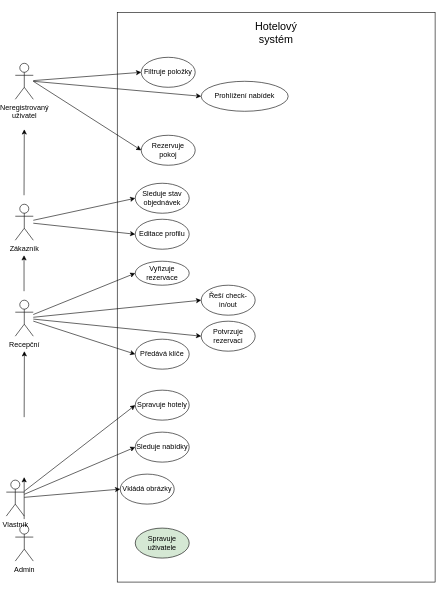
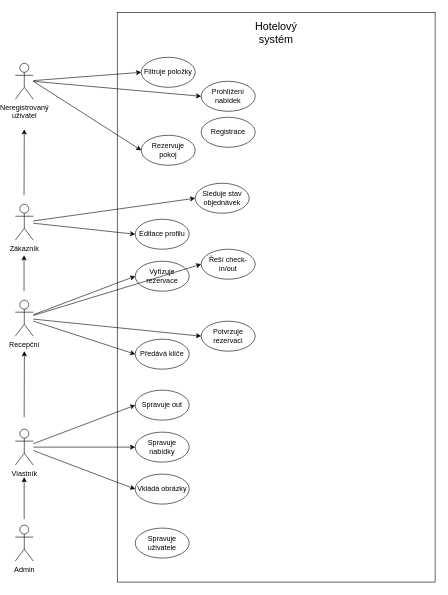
(245, 96) -> (228, 96)
none -> (228, 132)
(162, 198) -> (222, 198)
(162, 273) -> (162, 276)
(228, 300) -> (228, 264)
(162, 405) -> (162, 405)
(162, 447) -> (162, 447)
(147, 489) -> (162, 489)
(15, 498) -> (24, 447)
(162, 543) -> (162, 543)
